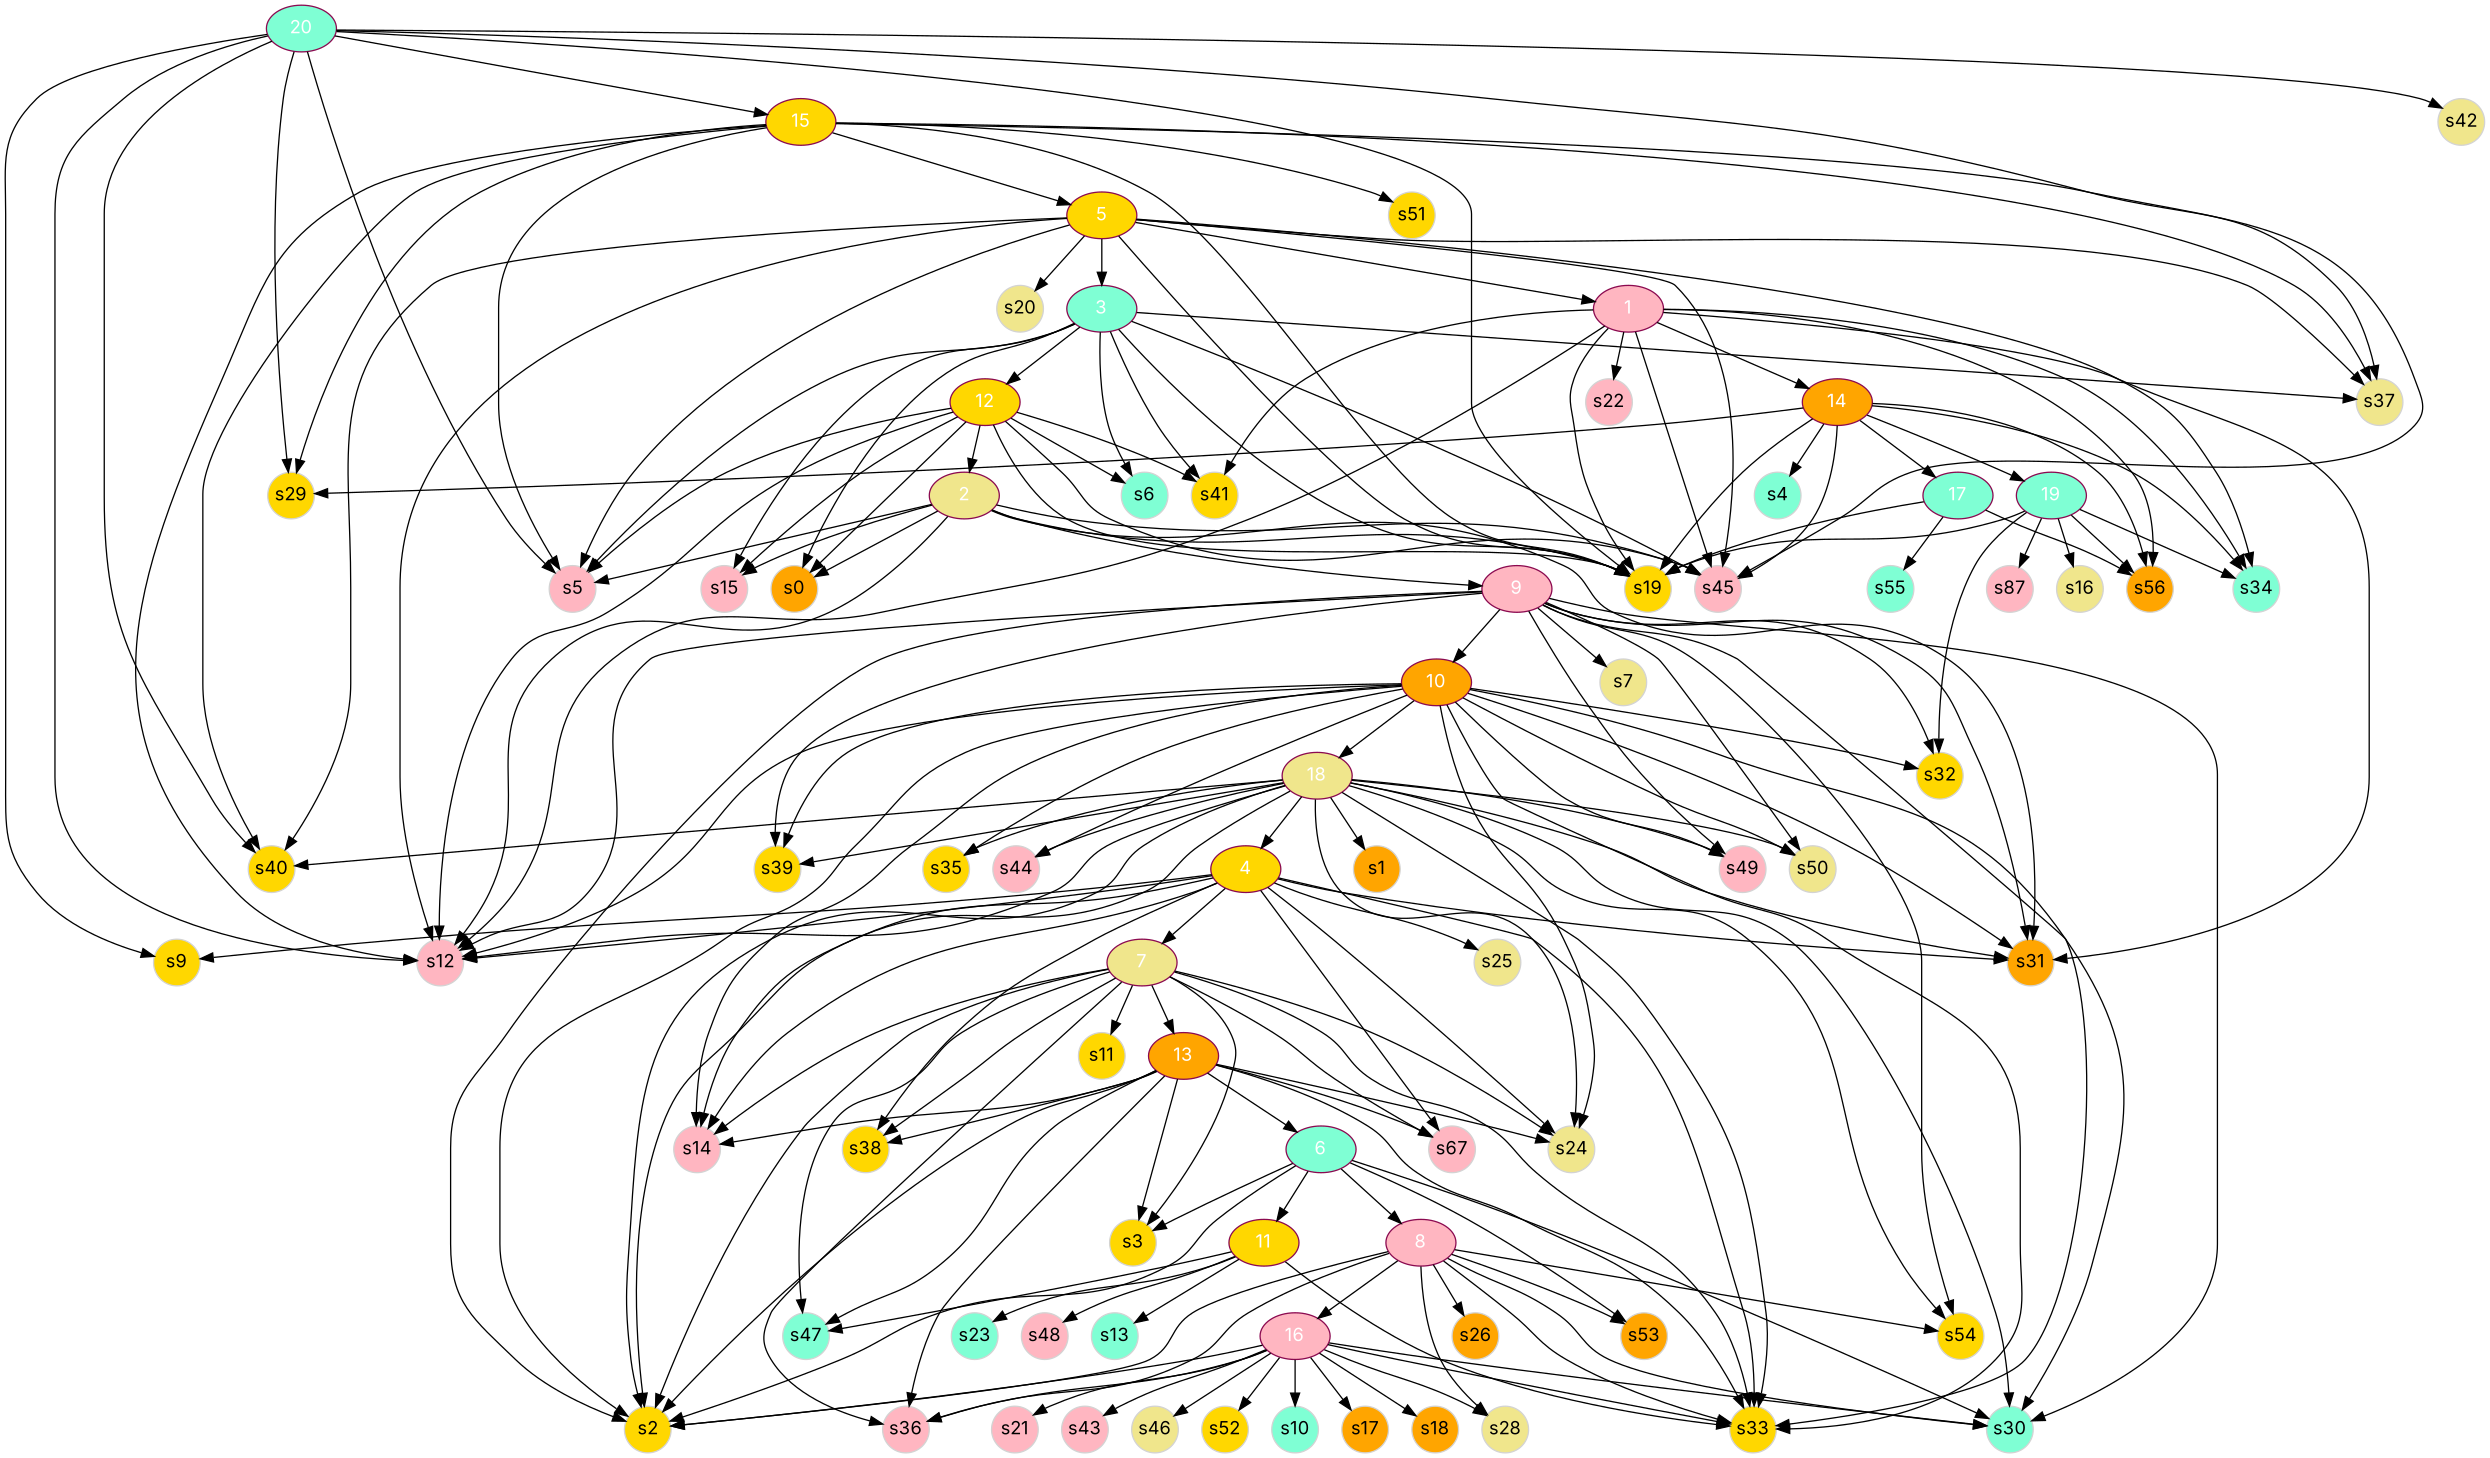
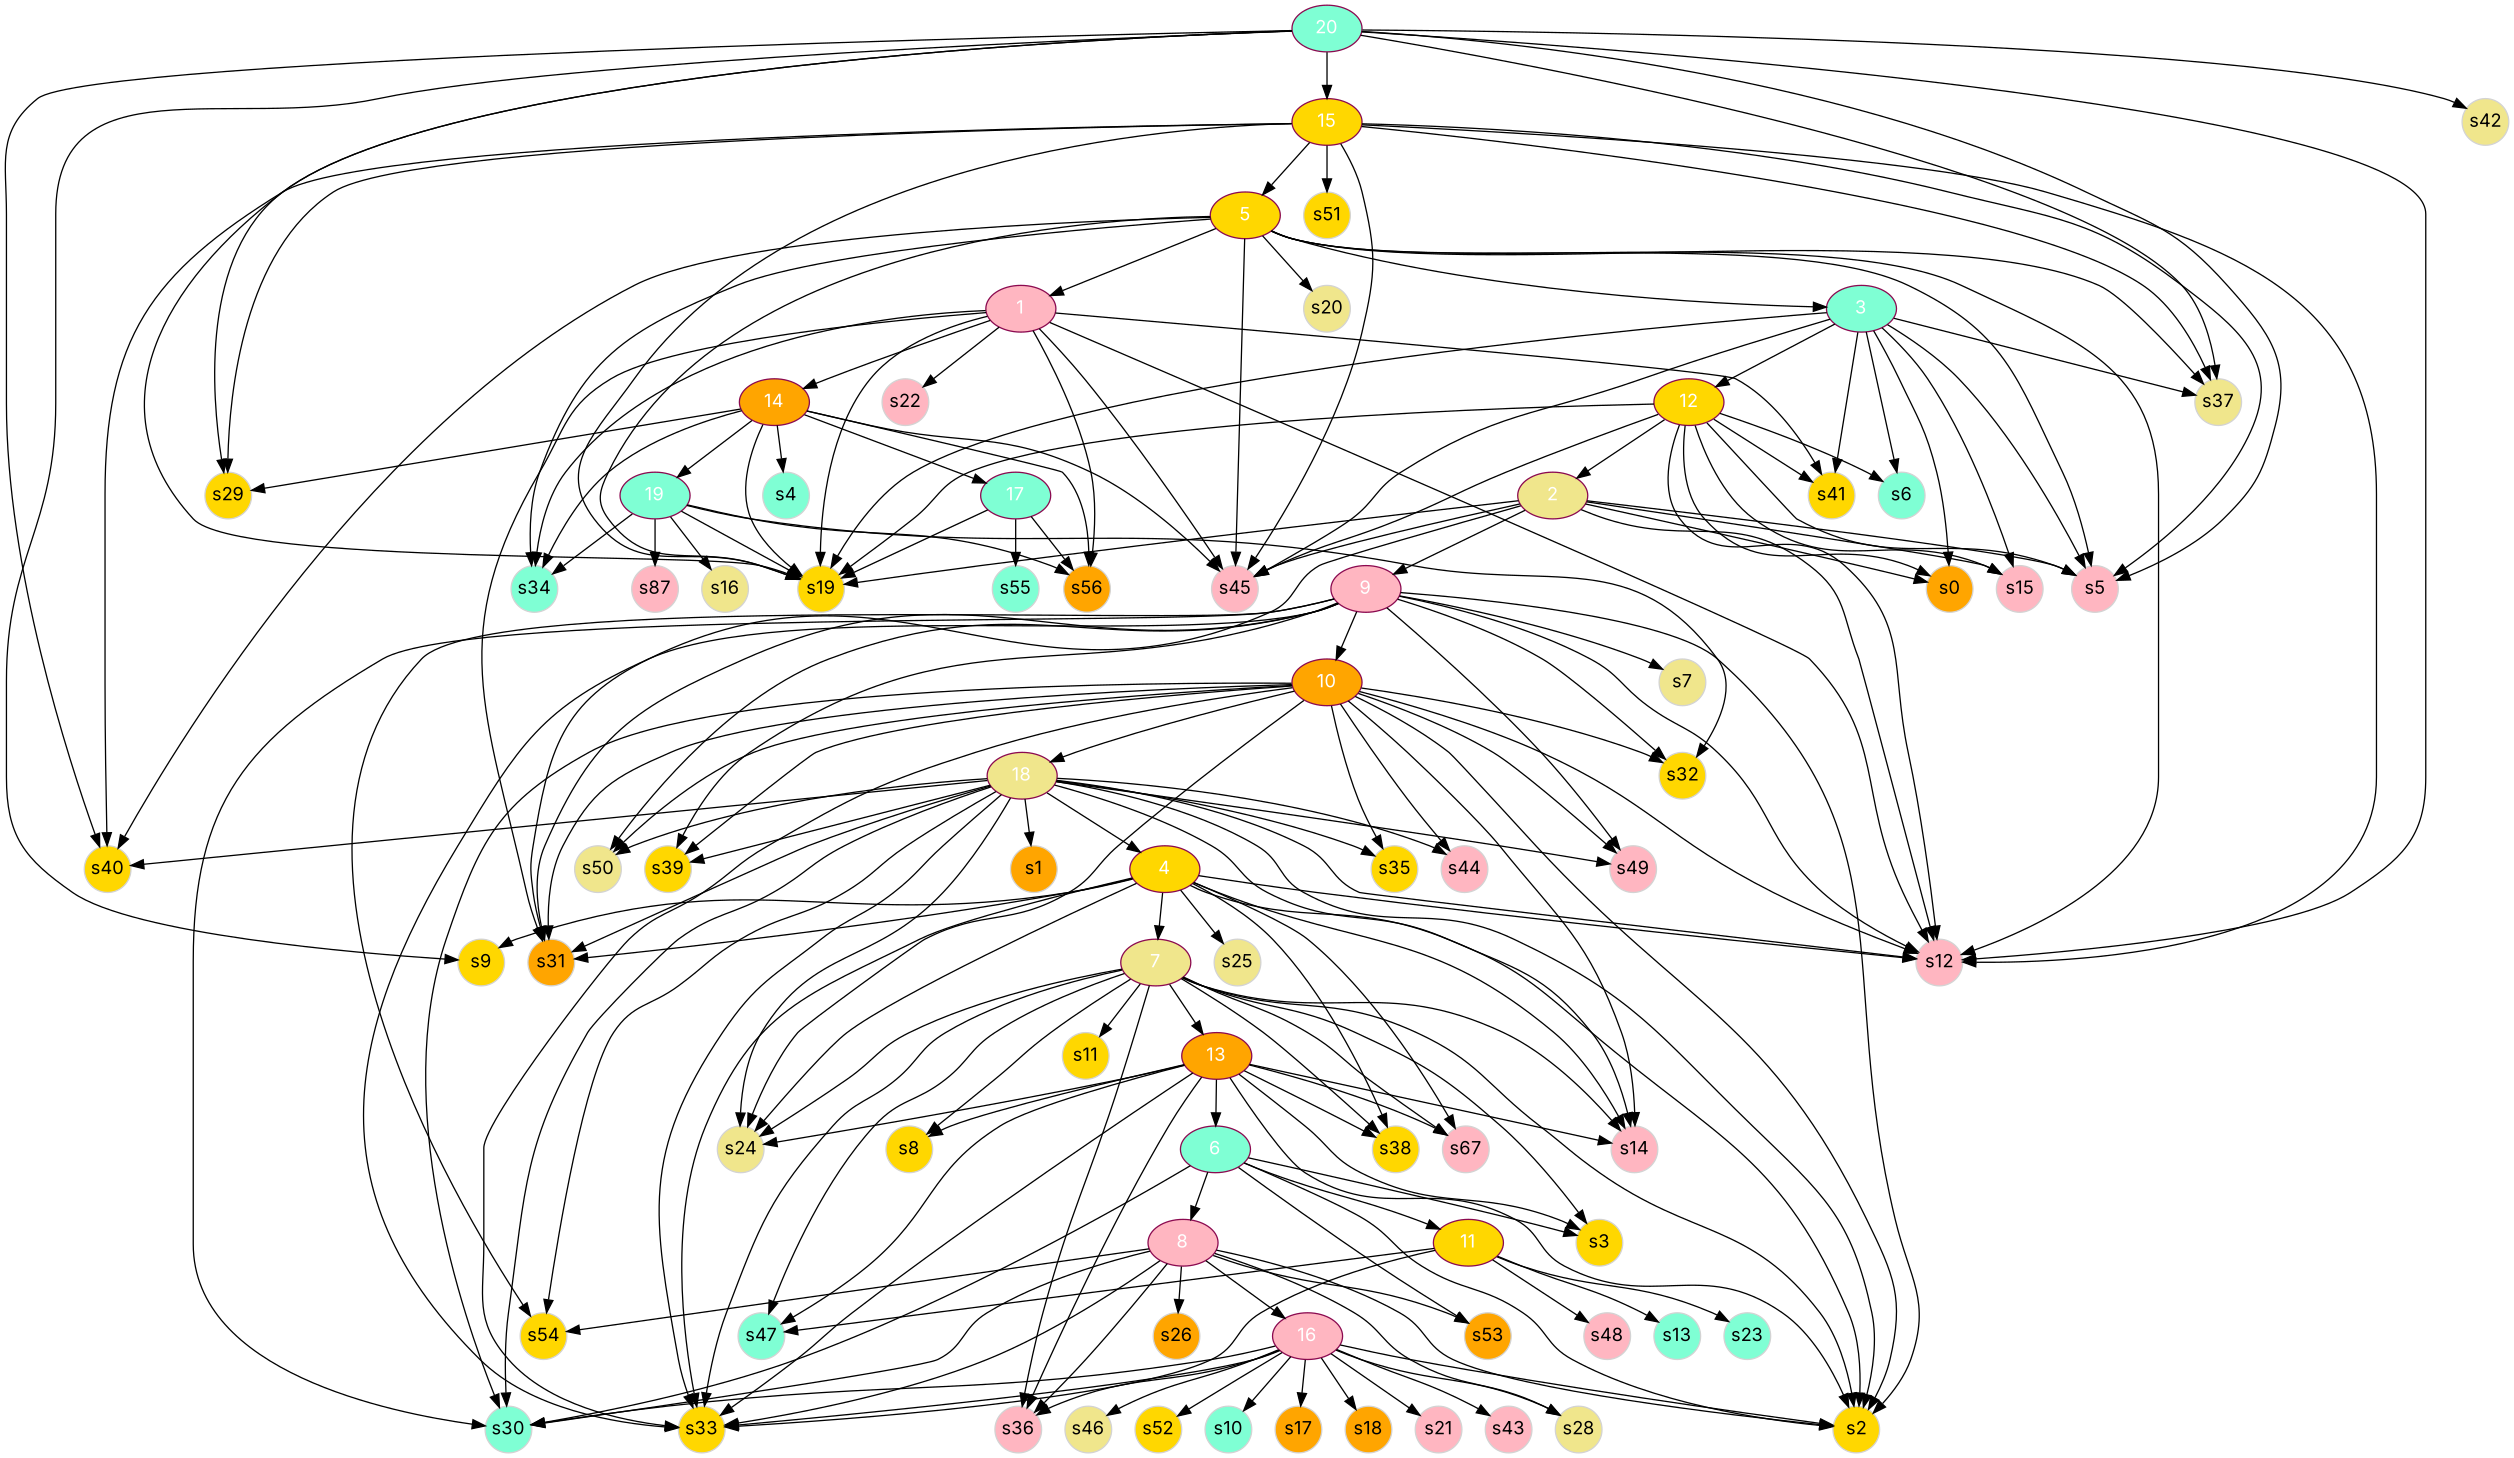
none -> (909, 1149)
